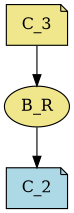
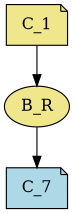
(37, 25) -> (37, 25)
(37, 188) -> (37, 188)
